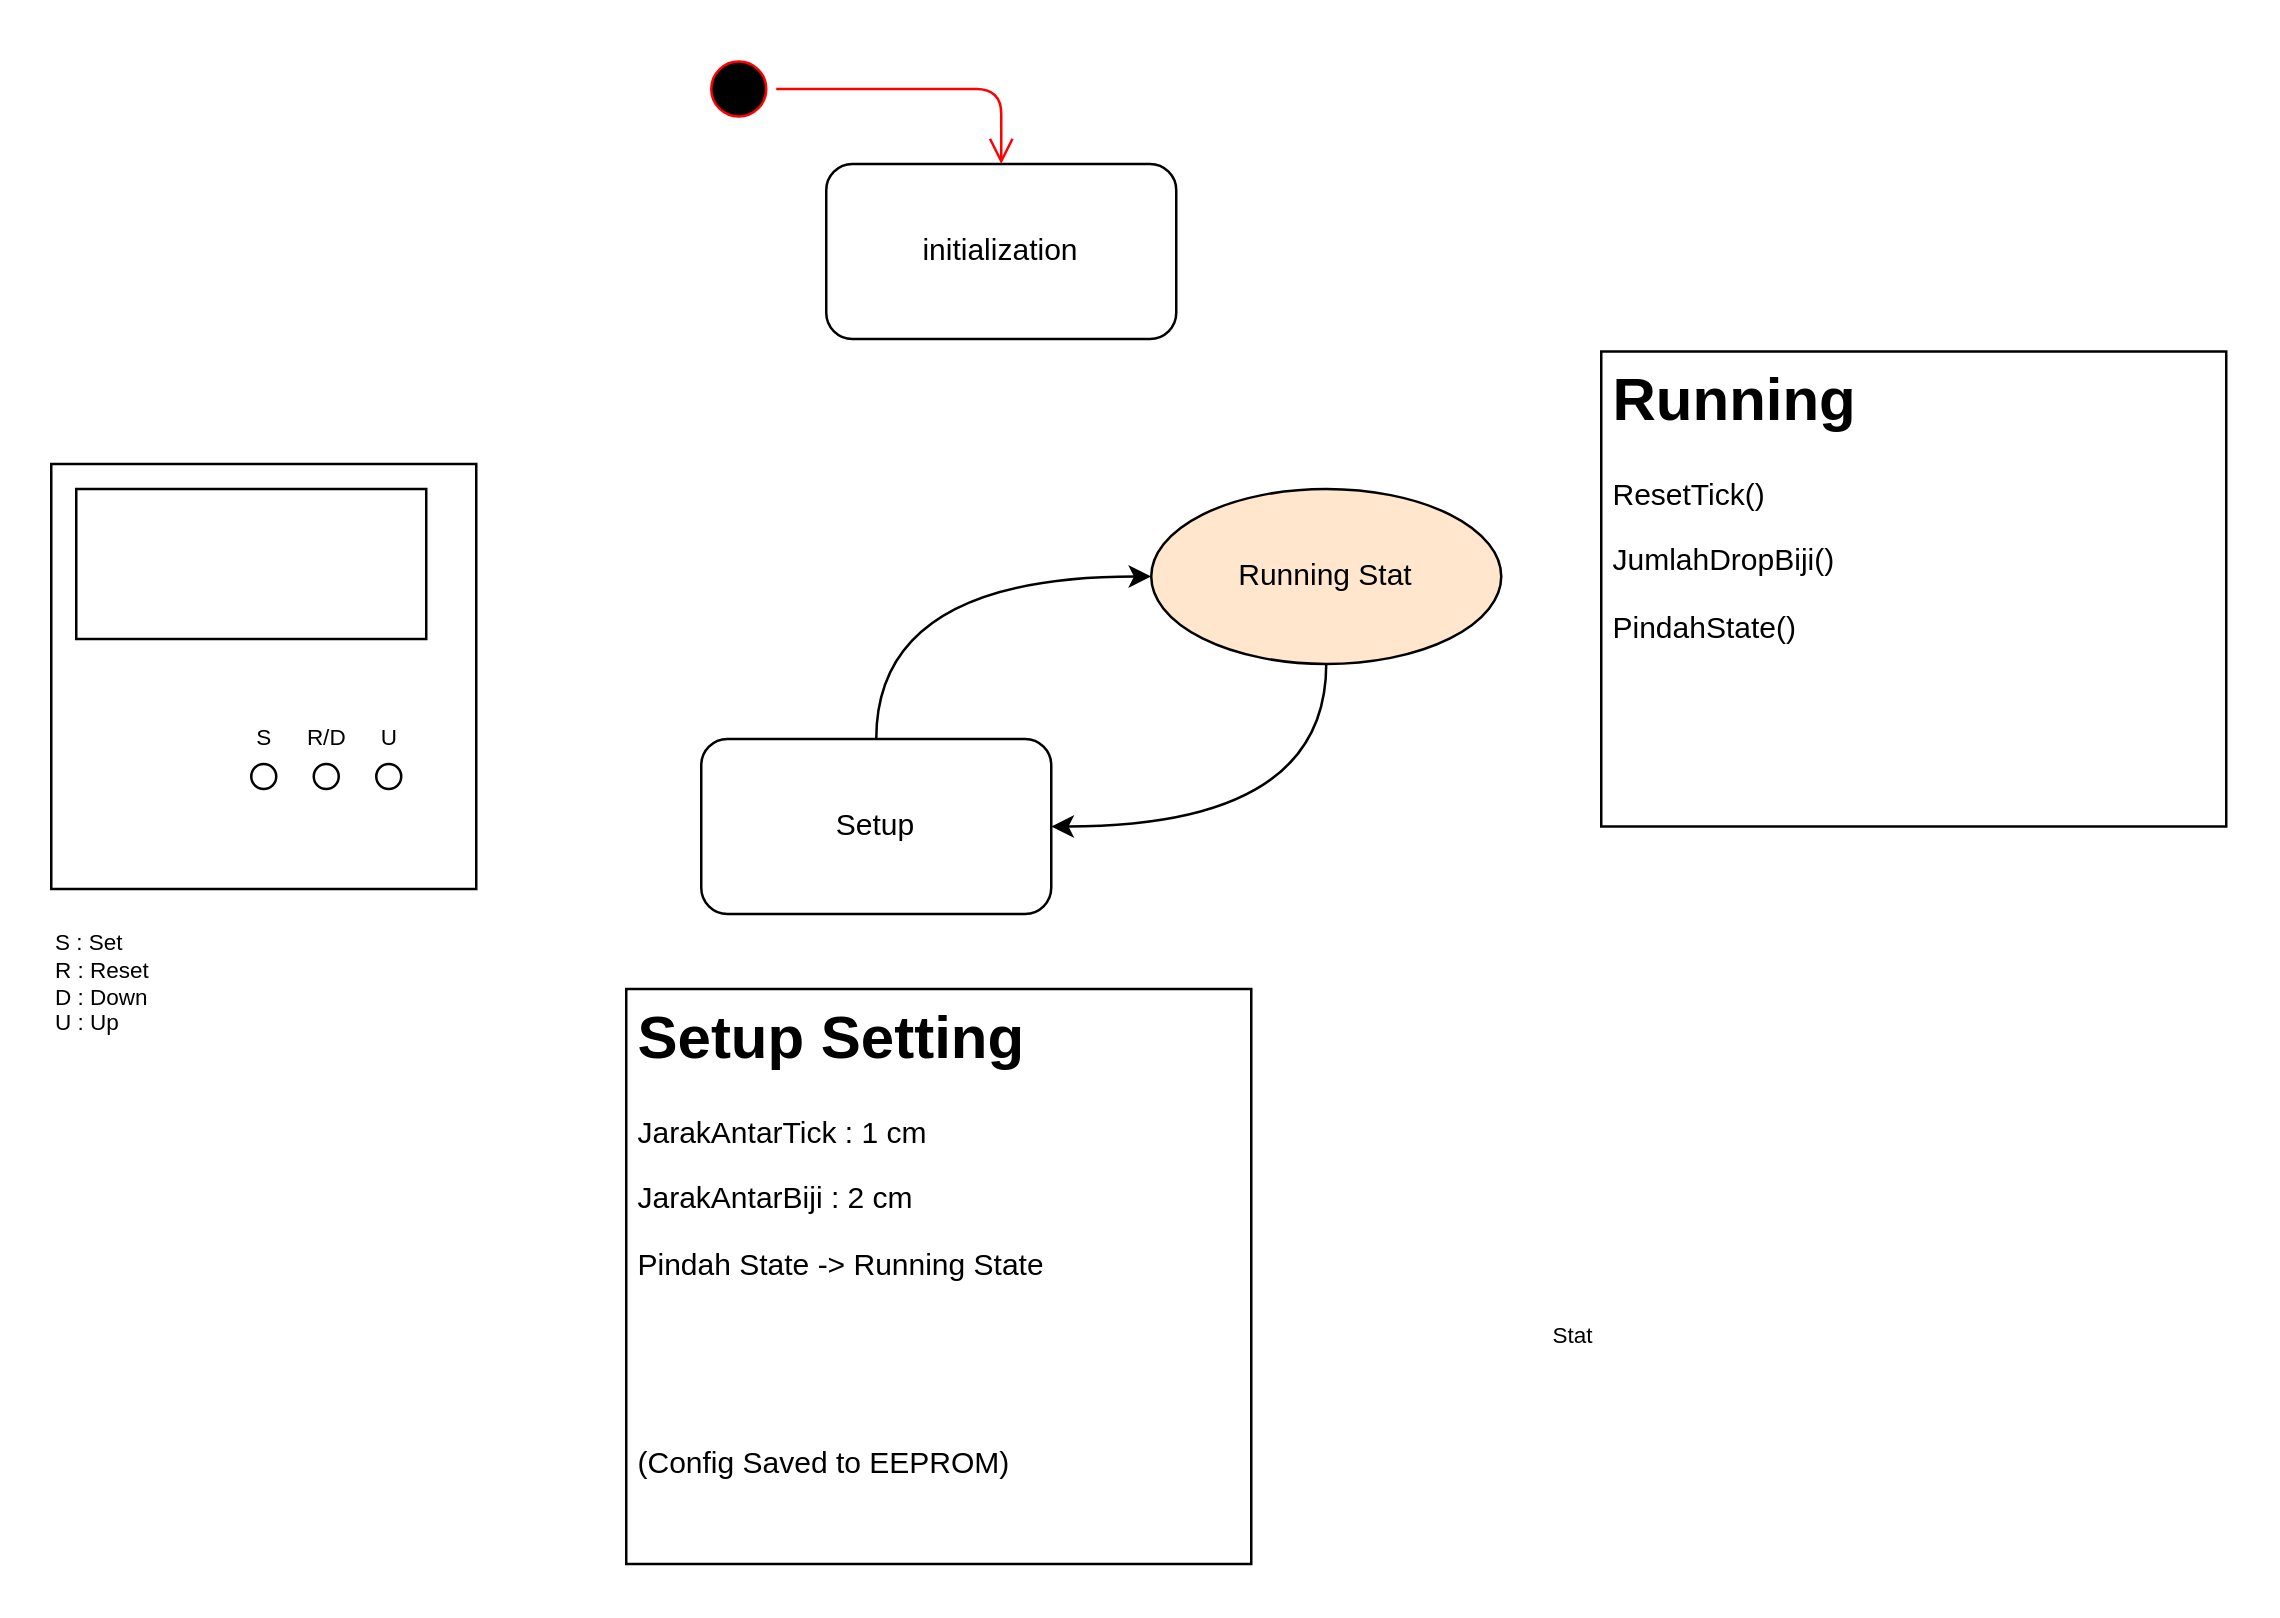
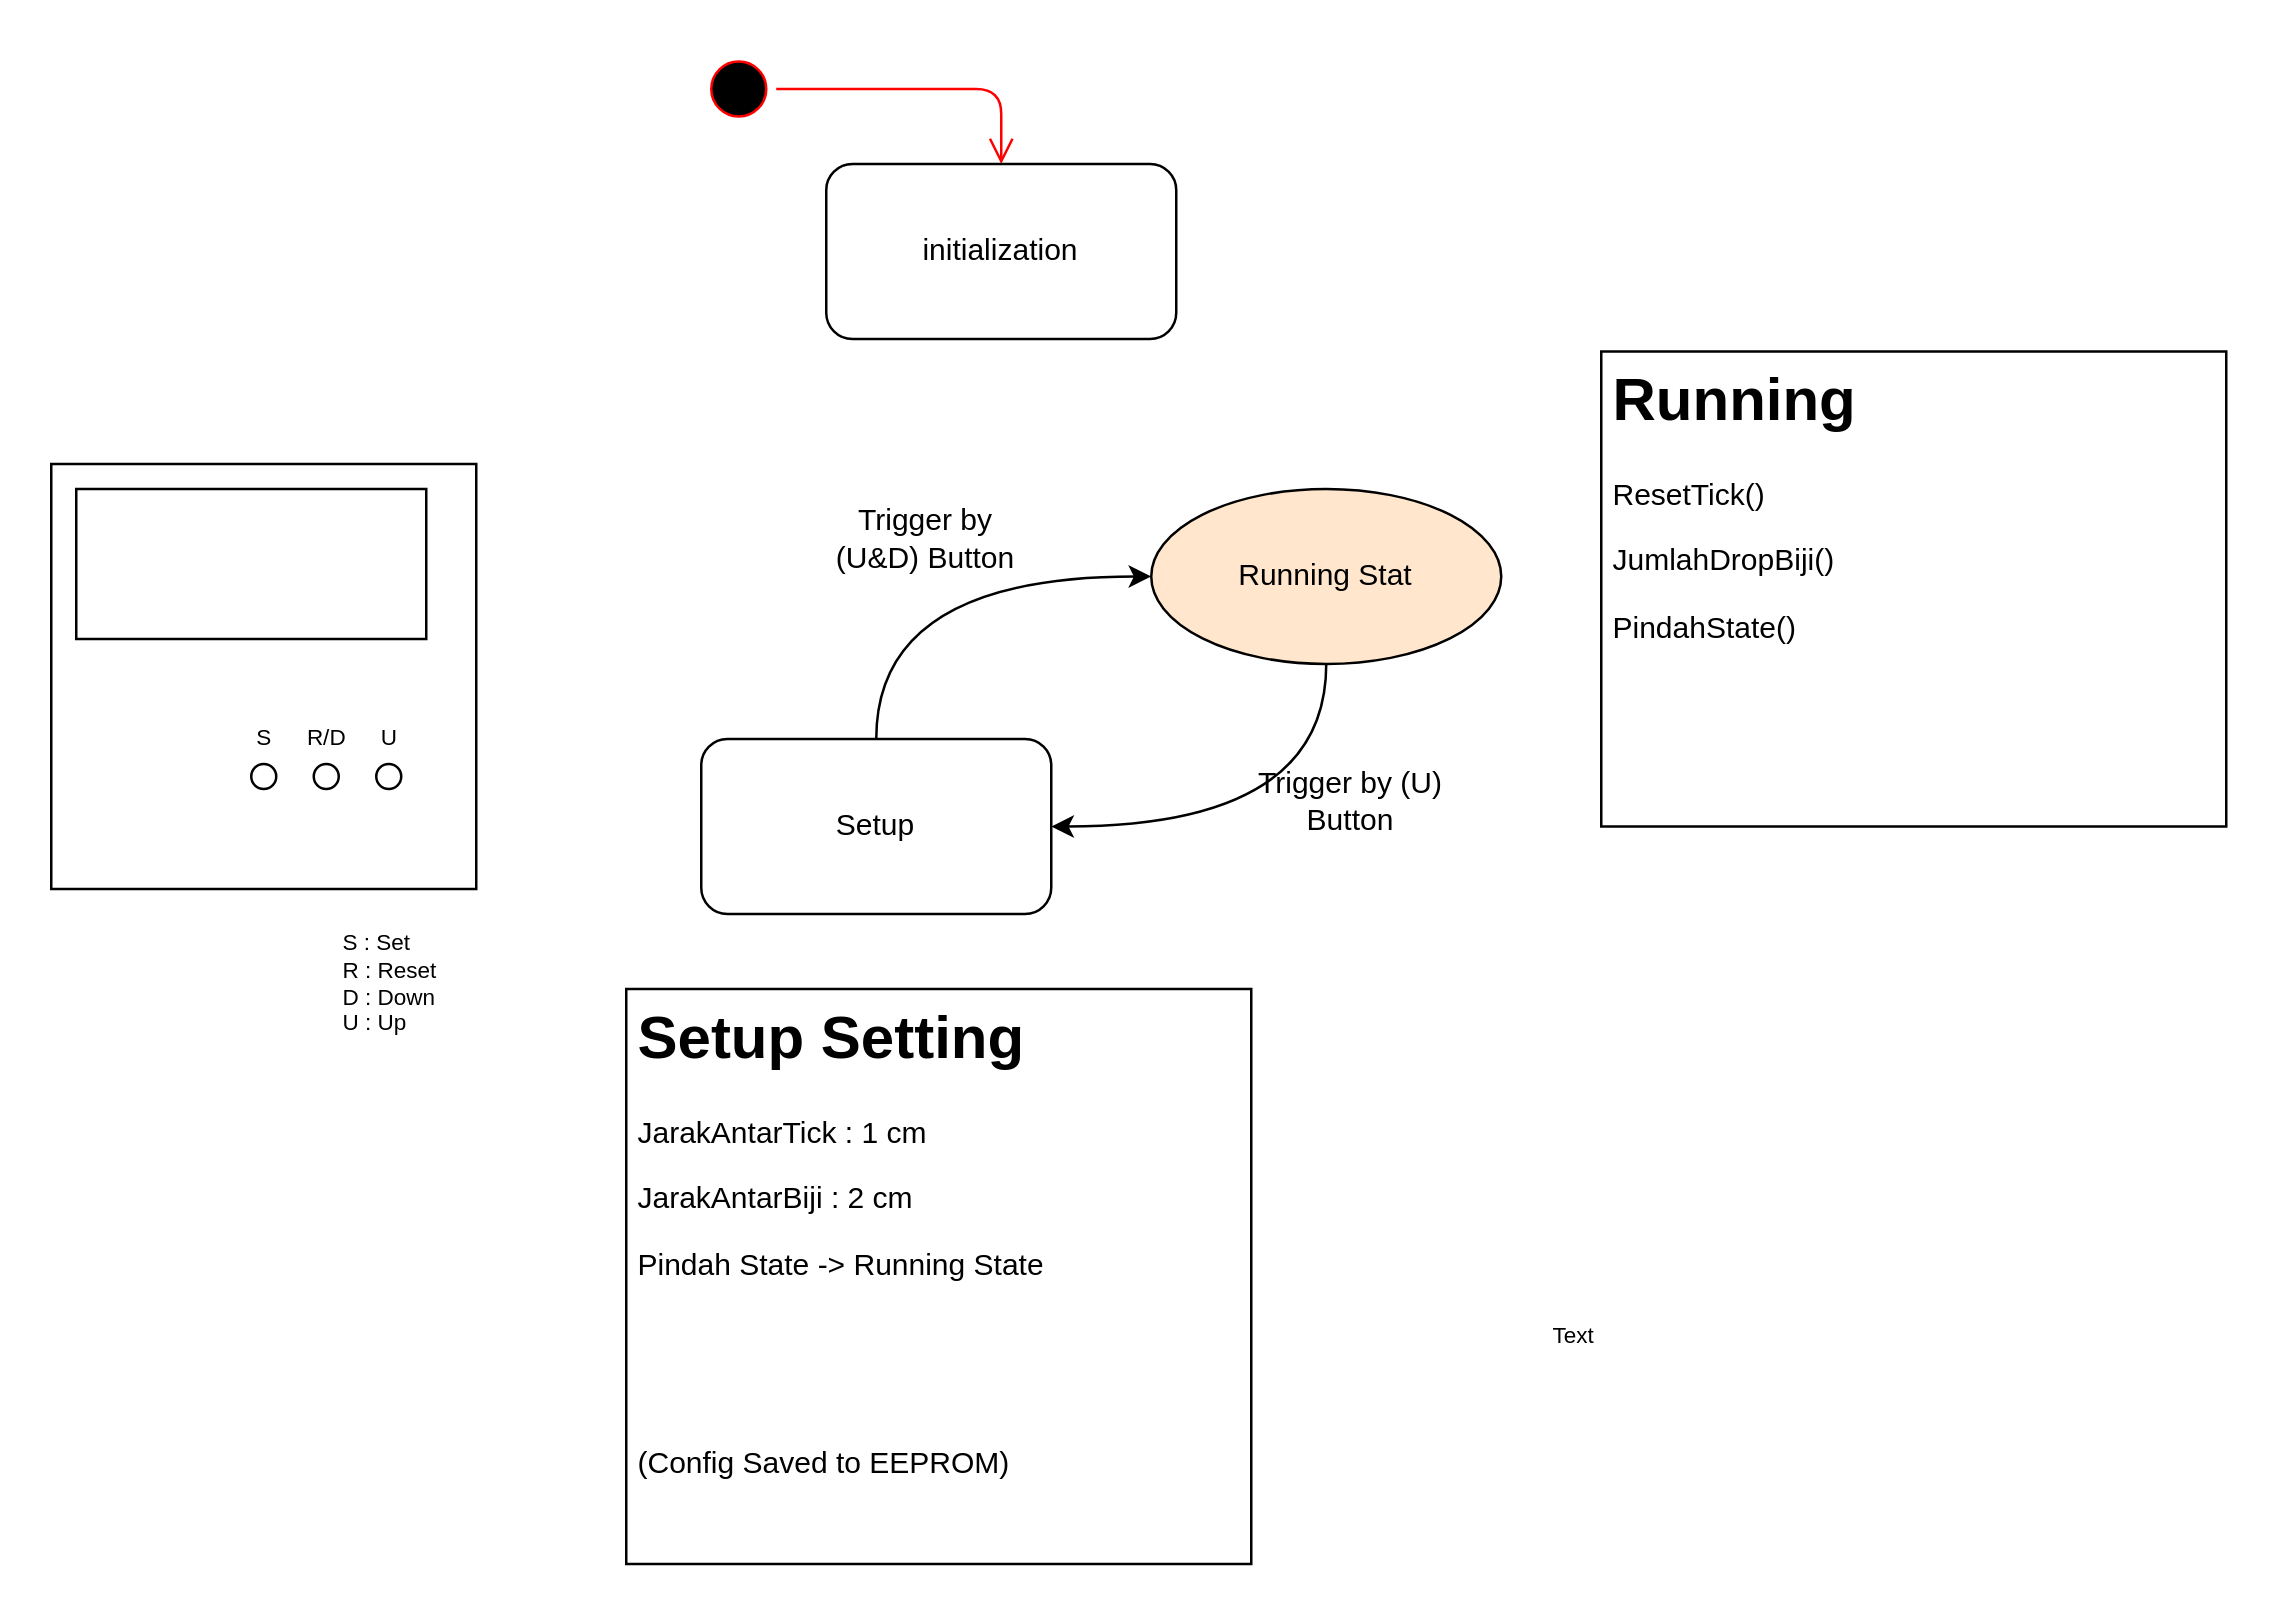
none -> (926, 539)
none -> (1351, 801)
(139, 976) -> (426, 976)
(1579, 1337) -> (1579, 1337)
